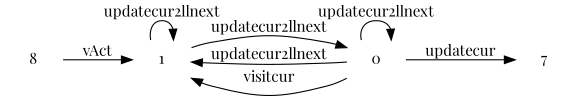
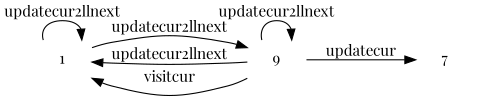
(34, 60) -> none
(376, 60) -> (277, 60)
